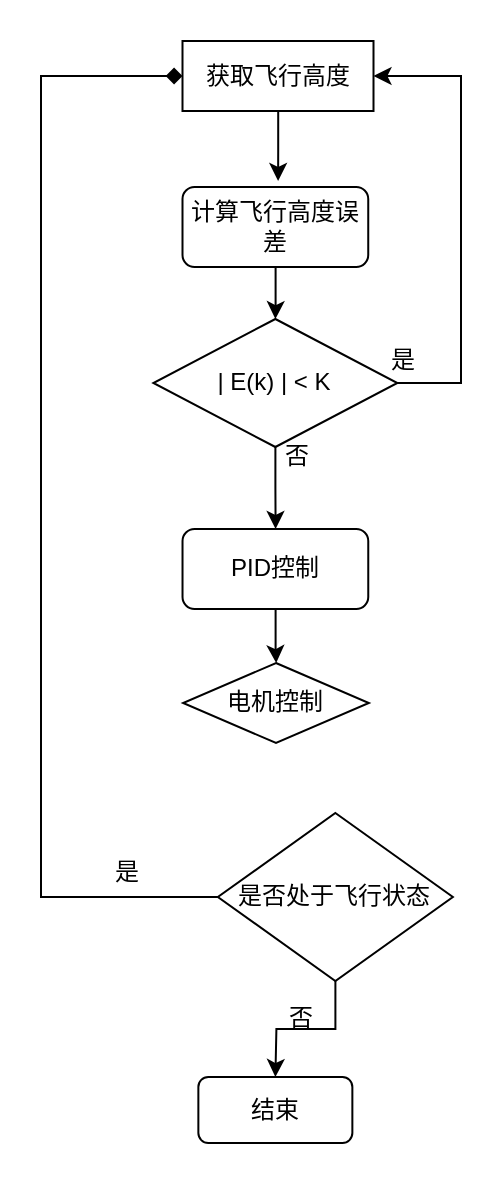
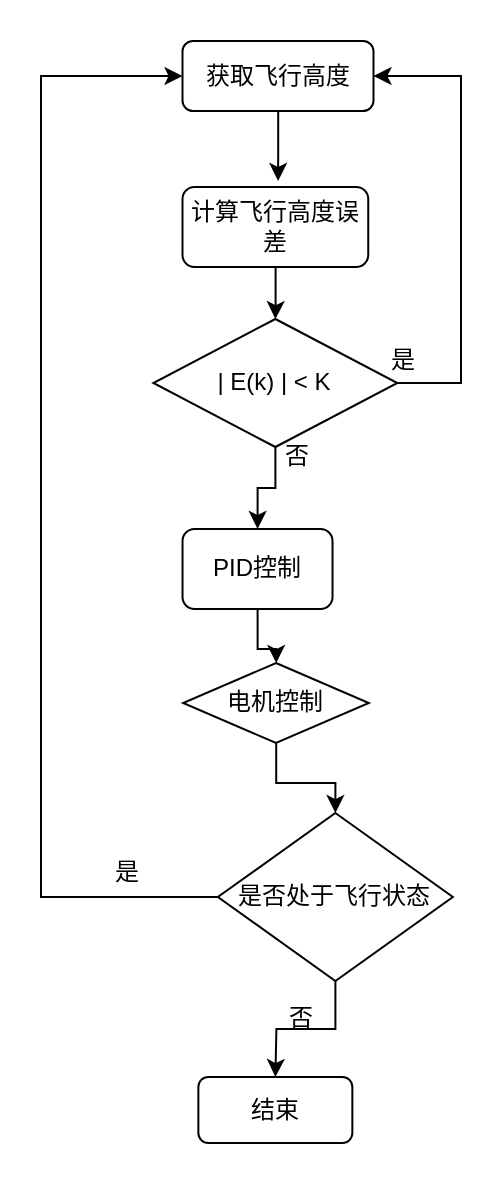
(166, 76) -> (167, 76)
(278, 76) -> (278, 76)
(275, 569) -> (258, 569)
none -> (294, 783)
